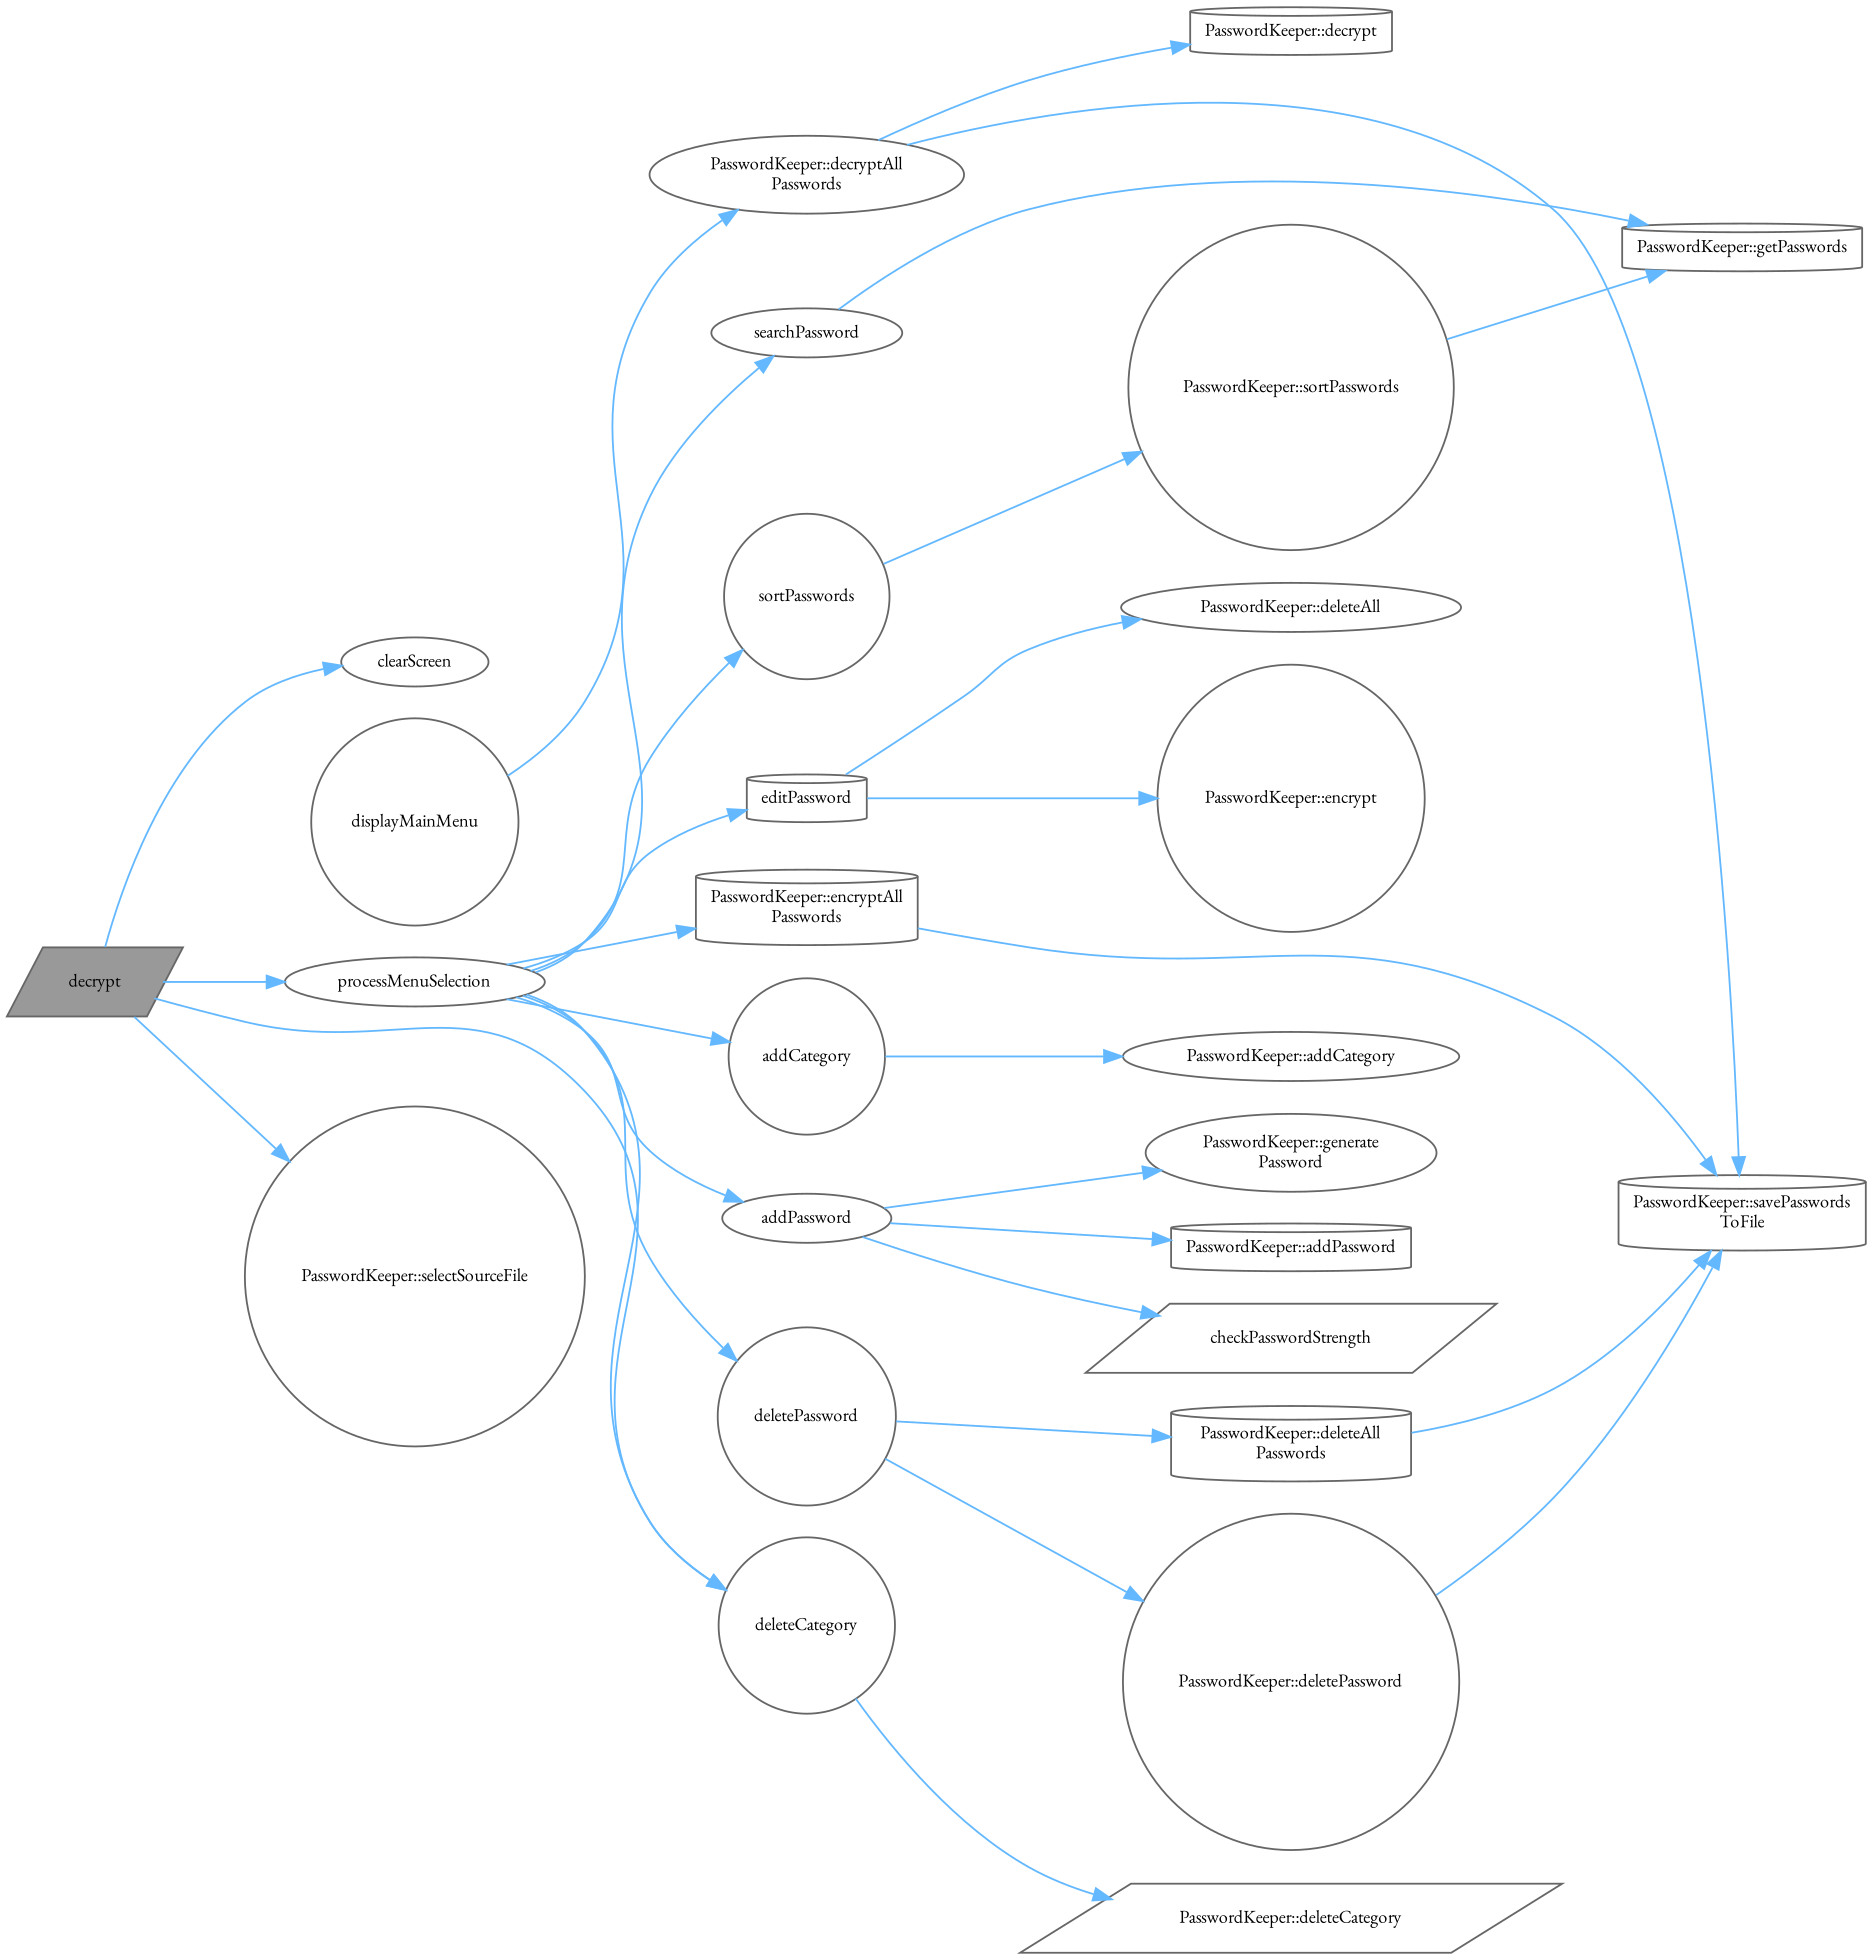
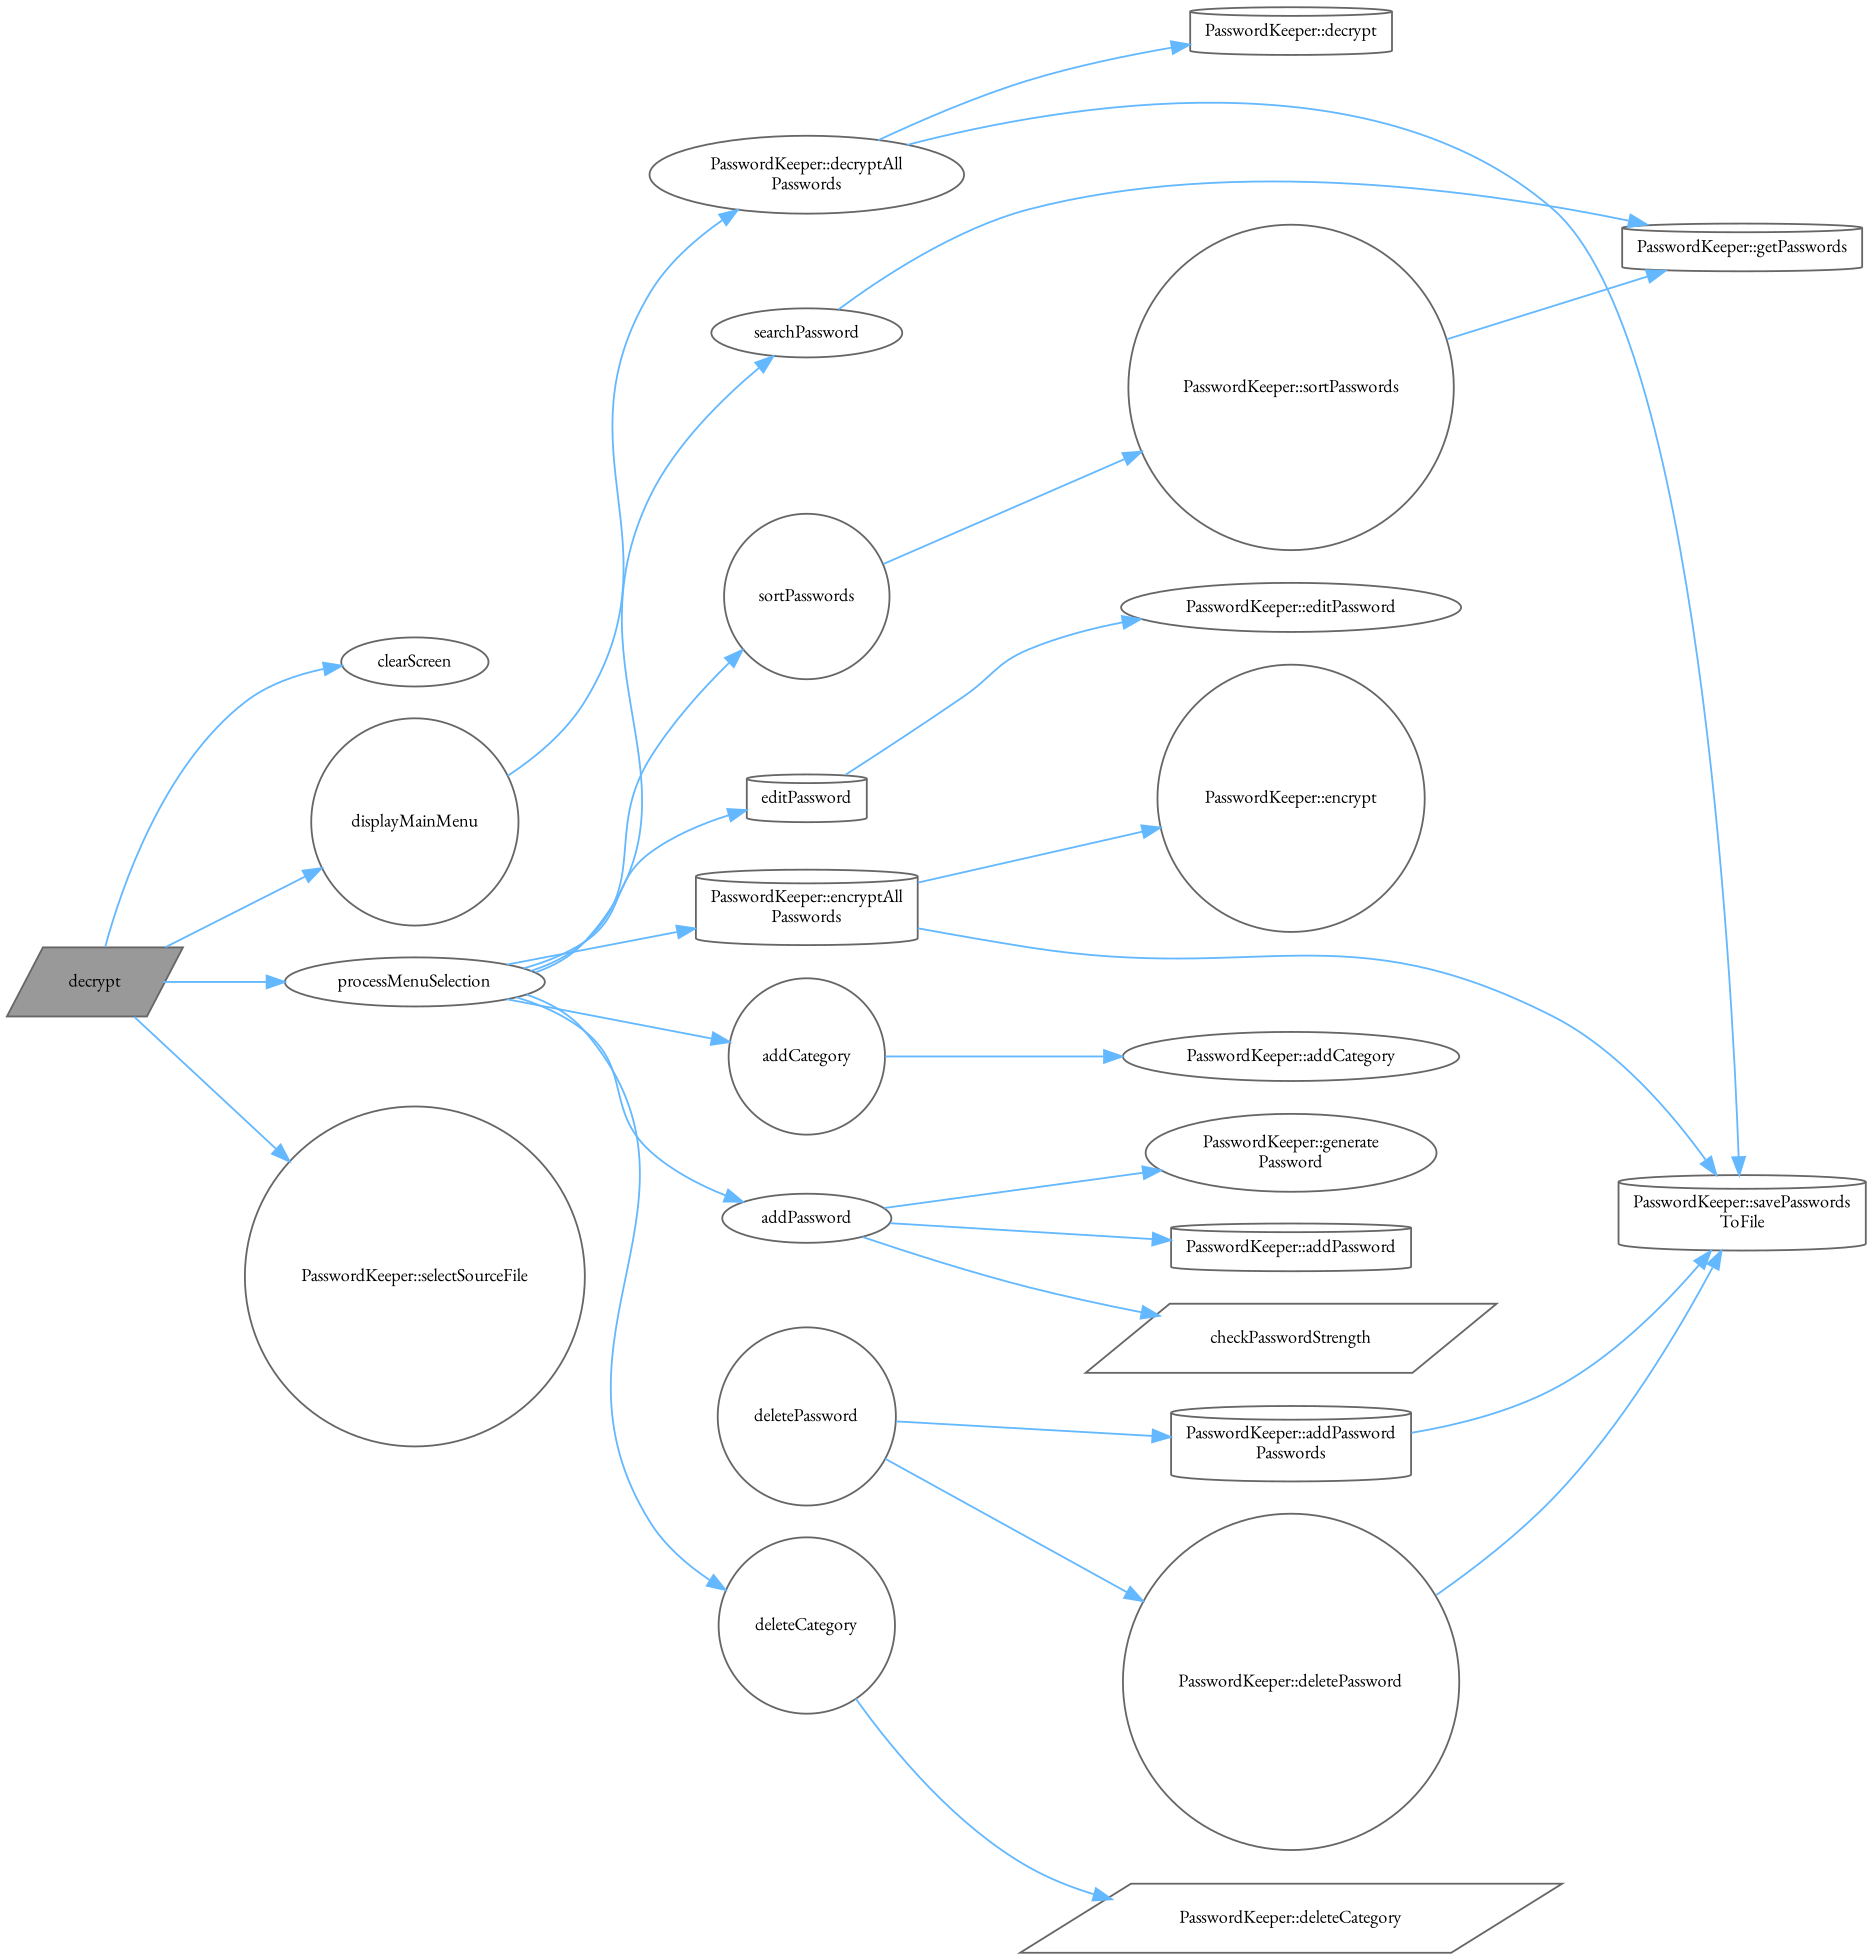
(1291, 607) -> (1291, 607)
(1003, 798) -> (1030, 857)
(609, 1126) -> (235, 912)
(649, 1256) -> none
(1291, 1444) -> (1291, 1444)
